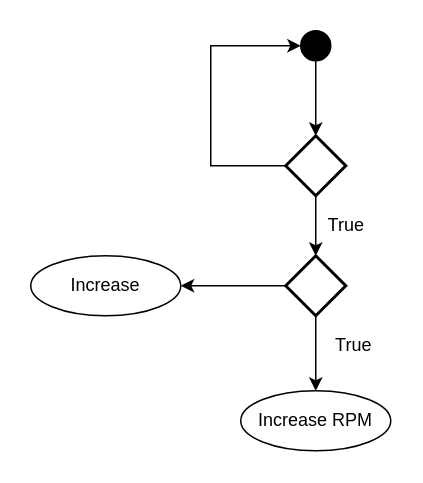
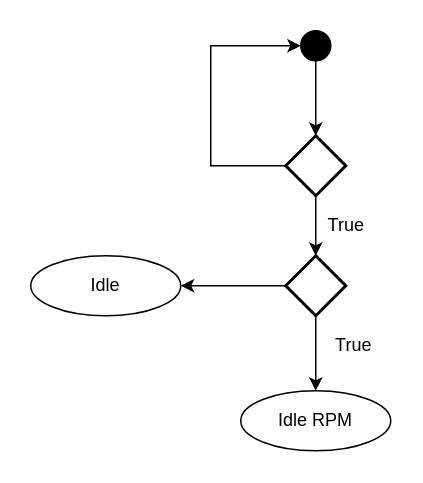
(106, 286) -> (106, 286)
(316, 421) -> (316, 421)
